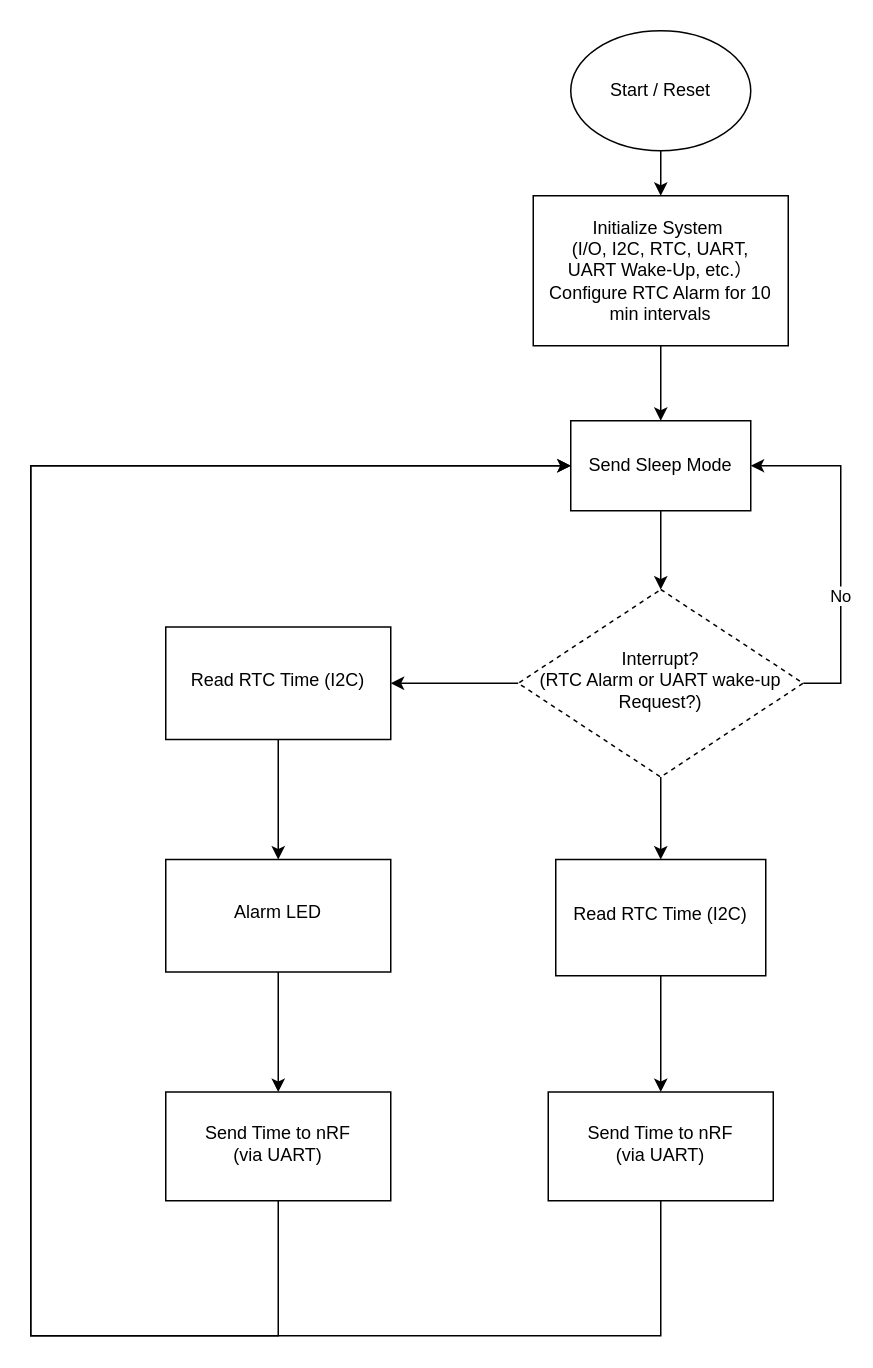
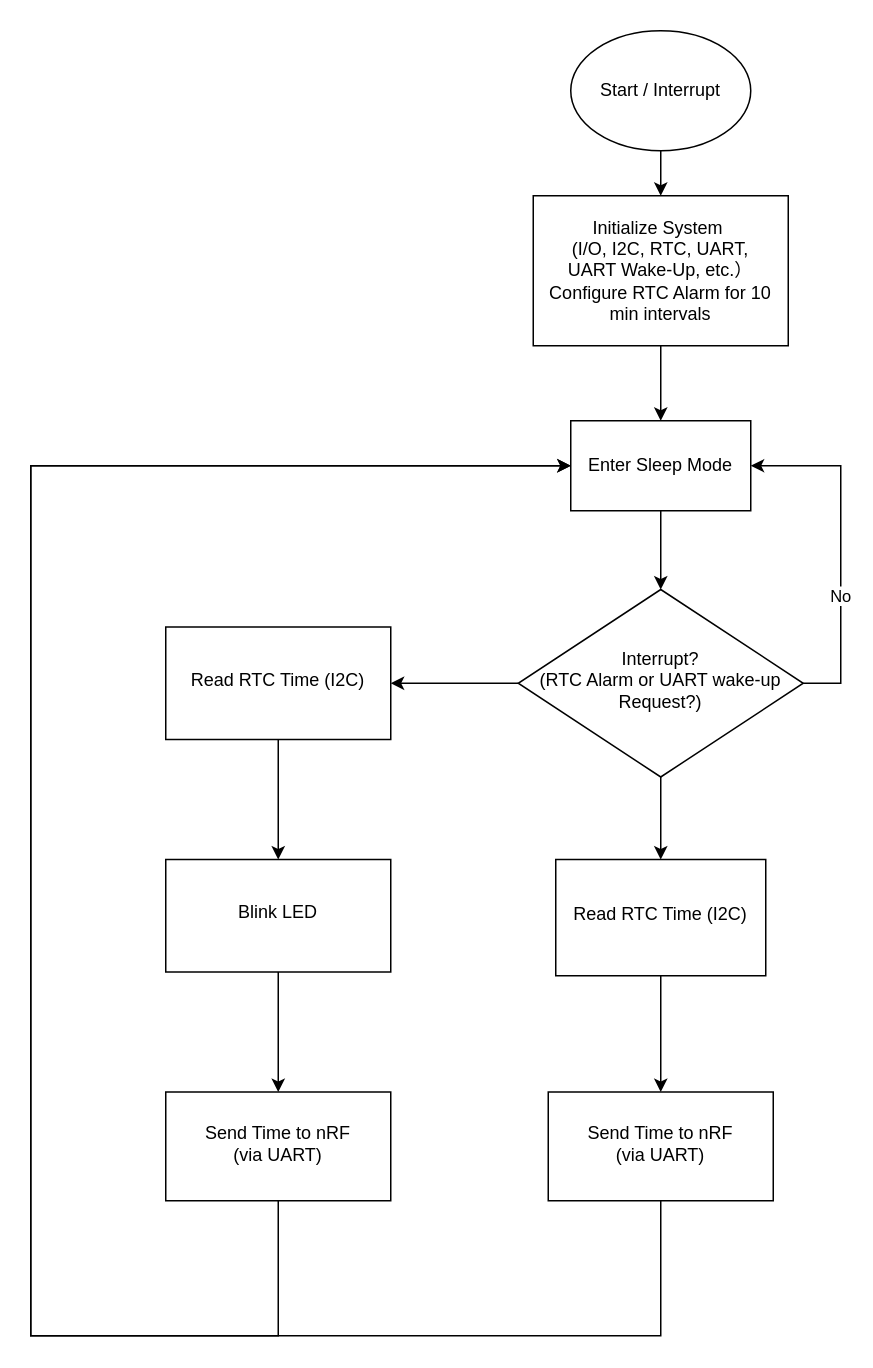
(661, 91) -> (661, 91)
(661, 466) -> (661, 466)
(661, 683) -> (661, 683)
(278, 913) -> (278, 913)
